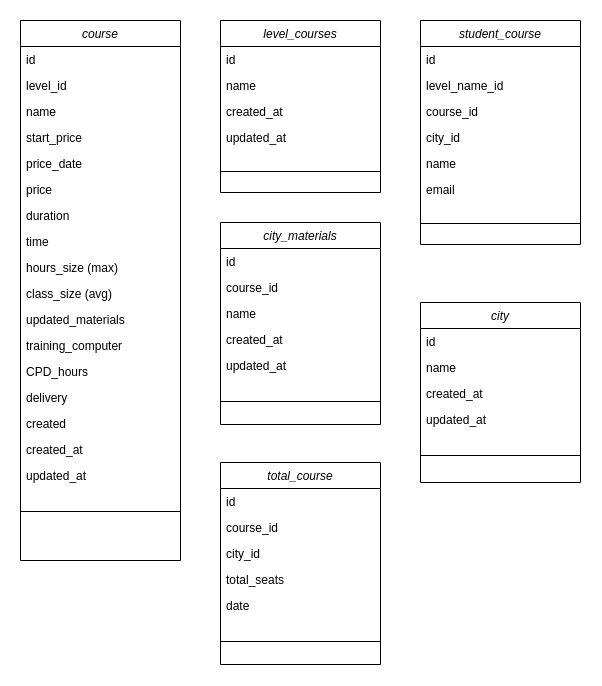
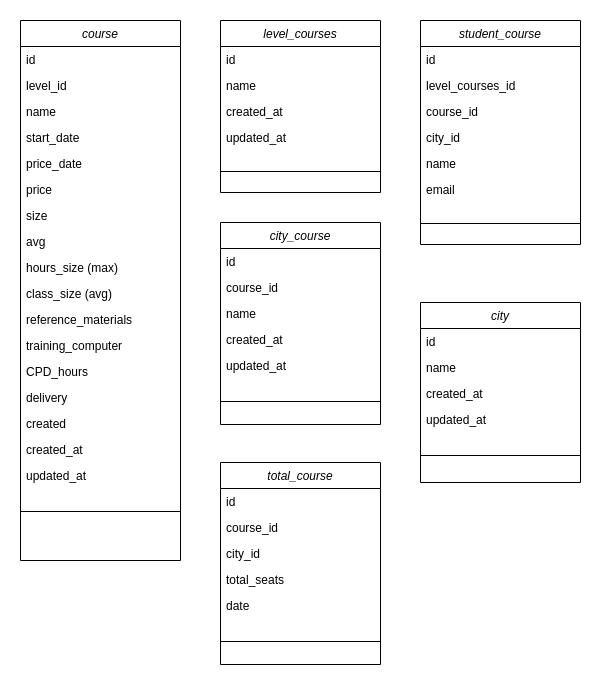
(465, 86) -> (475, 86)
(61, 138) -> (60, 138)
(51, 216) -> (38, 216)
(300, 236) -> (300, 236)
(38, 242) -> (36, 242)
(80, 320) -> (87, 320)
